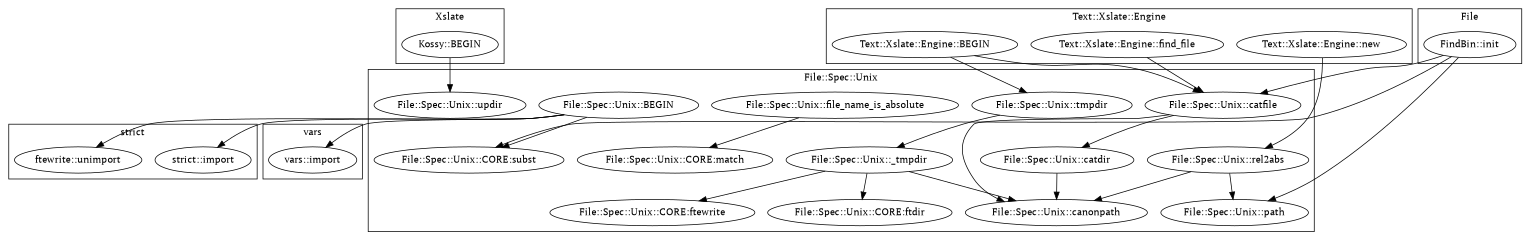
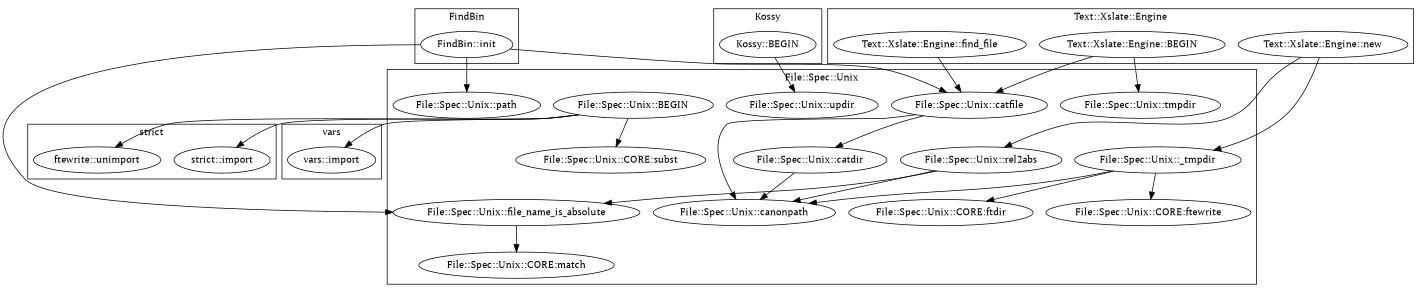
(450, 17) -> (768, 17)
(1470, 17) -> (467, 17)
(934, 122) -> (11, 122)
(951, 128) -> (1283, 117)
(1231, 183) -> (783, 191)
